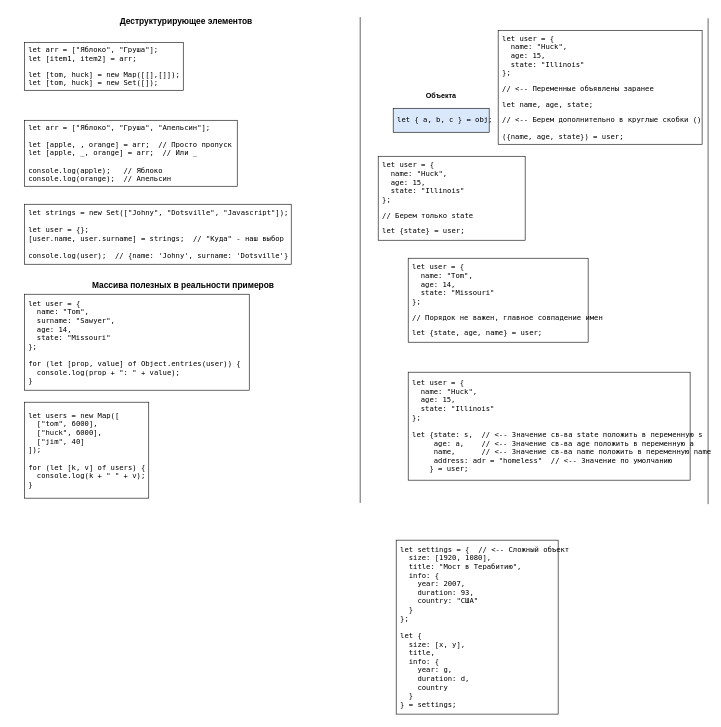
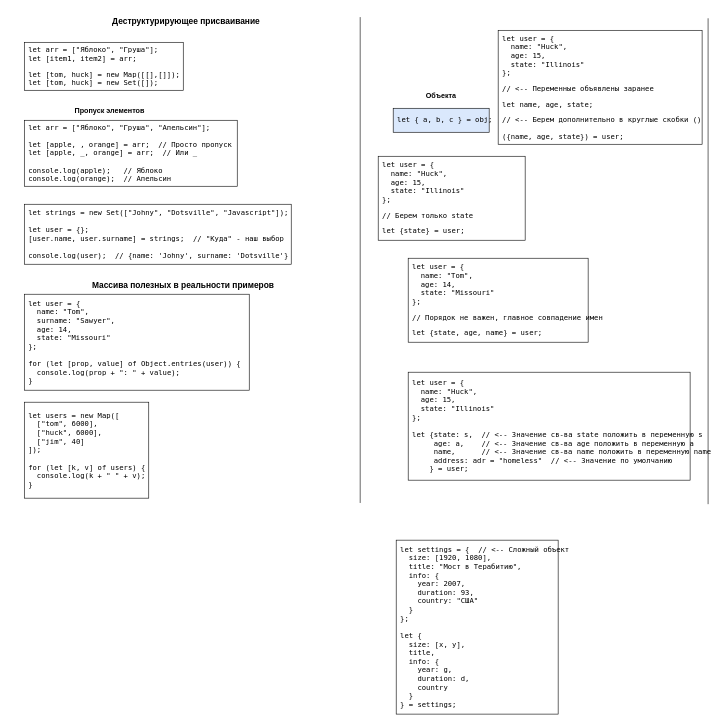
(186, 21) -> (186, 21)
none -> (110, 111)
